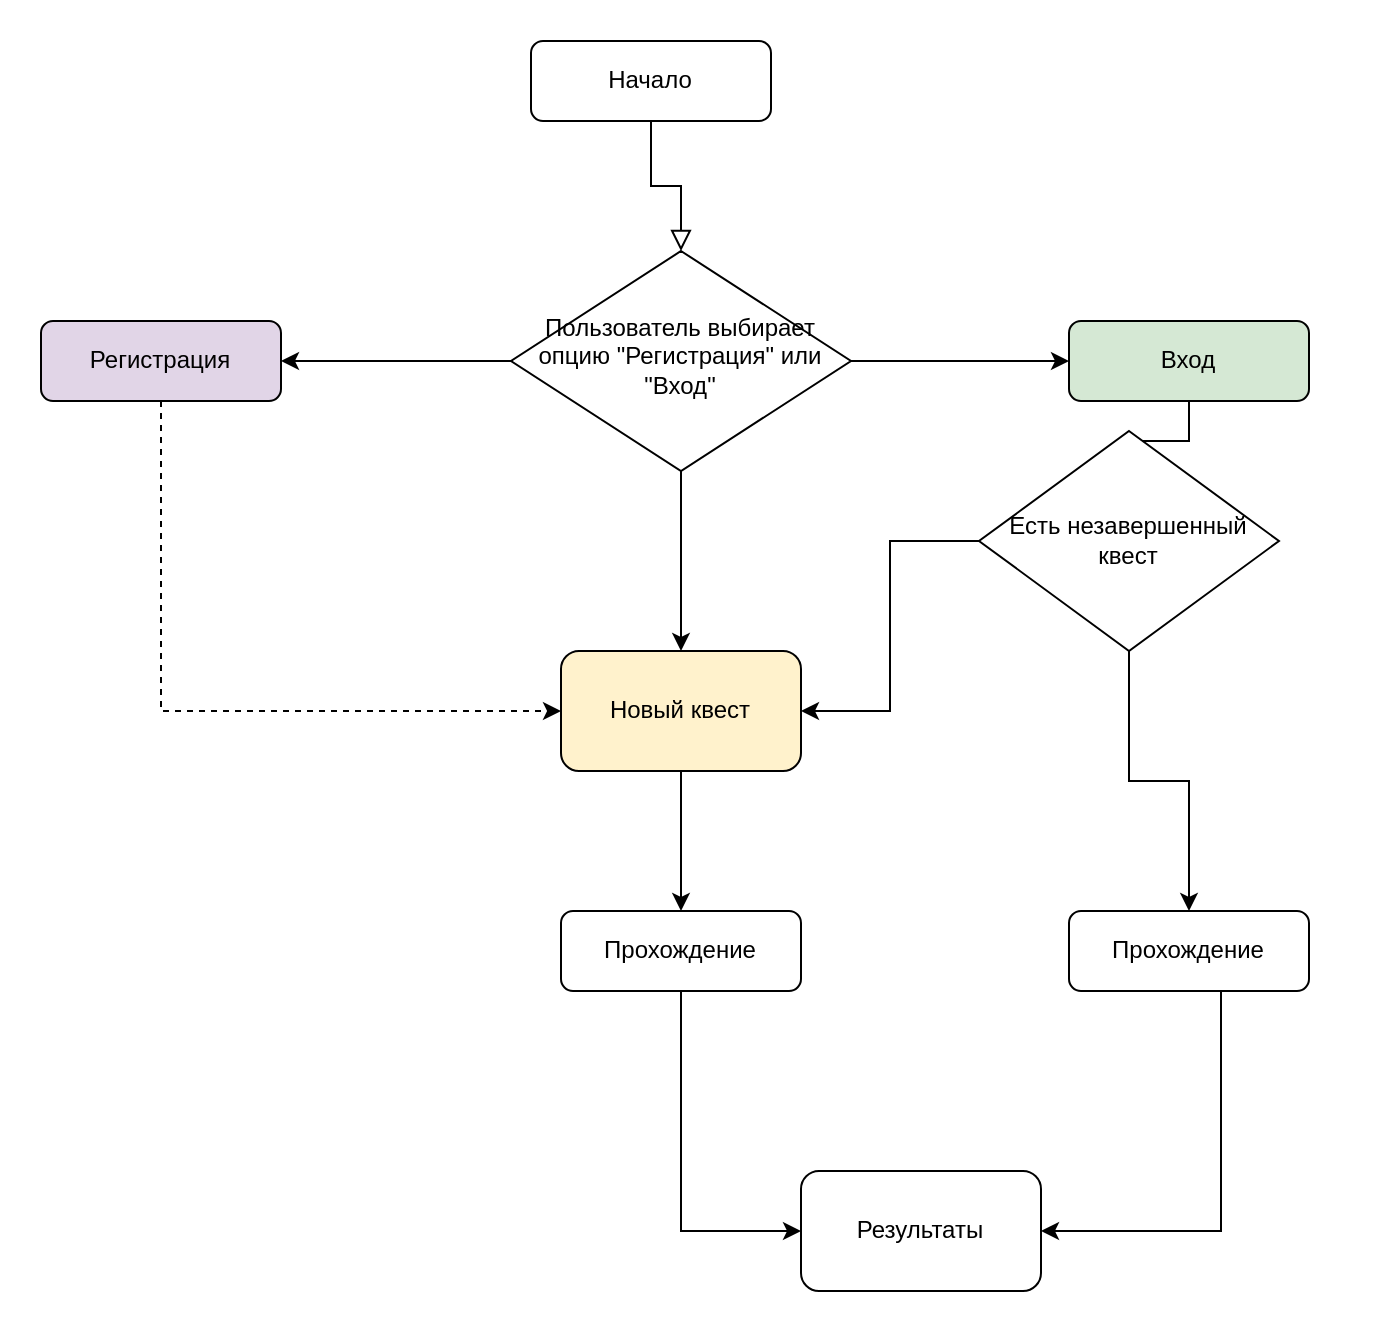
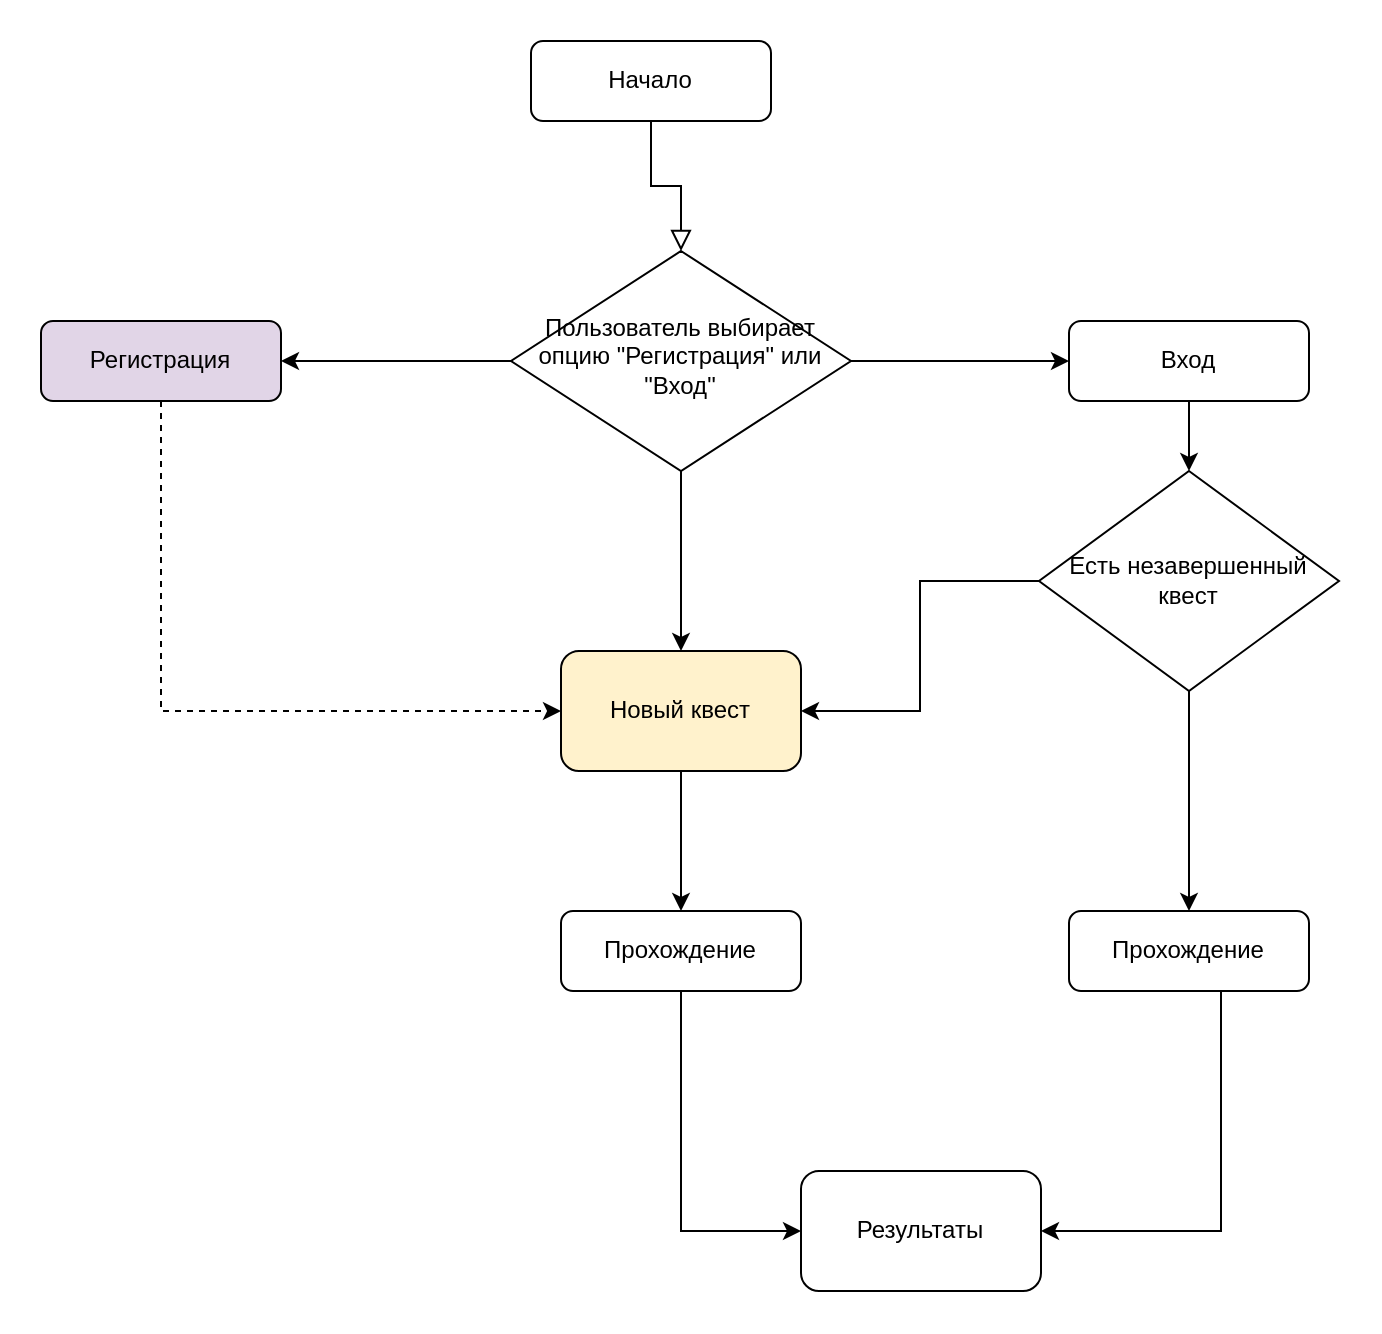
(1189, 361) -> (1189, 361)
(1129, 541) -> (1189, 581)
